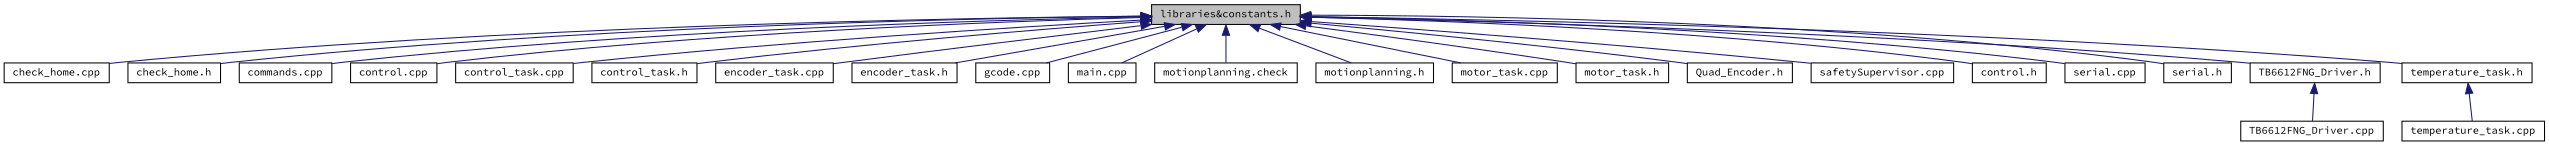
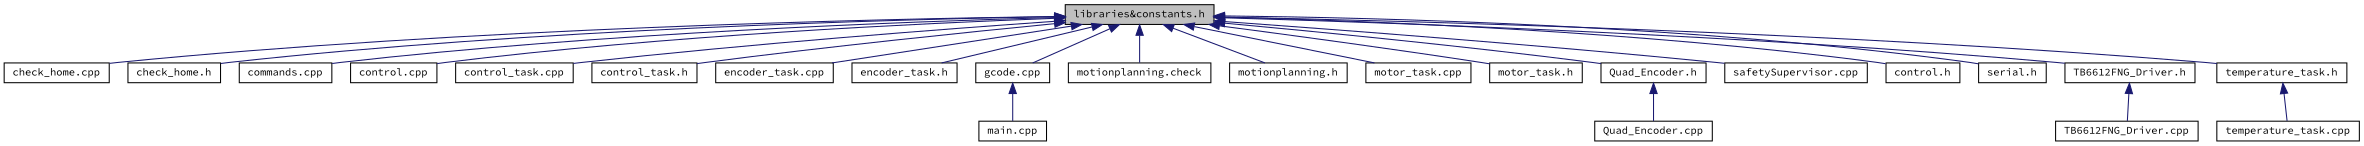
(1159, 46) -> (1013, 107)
(2105, 73) -> none
none -> (1654, 131)
